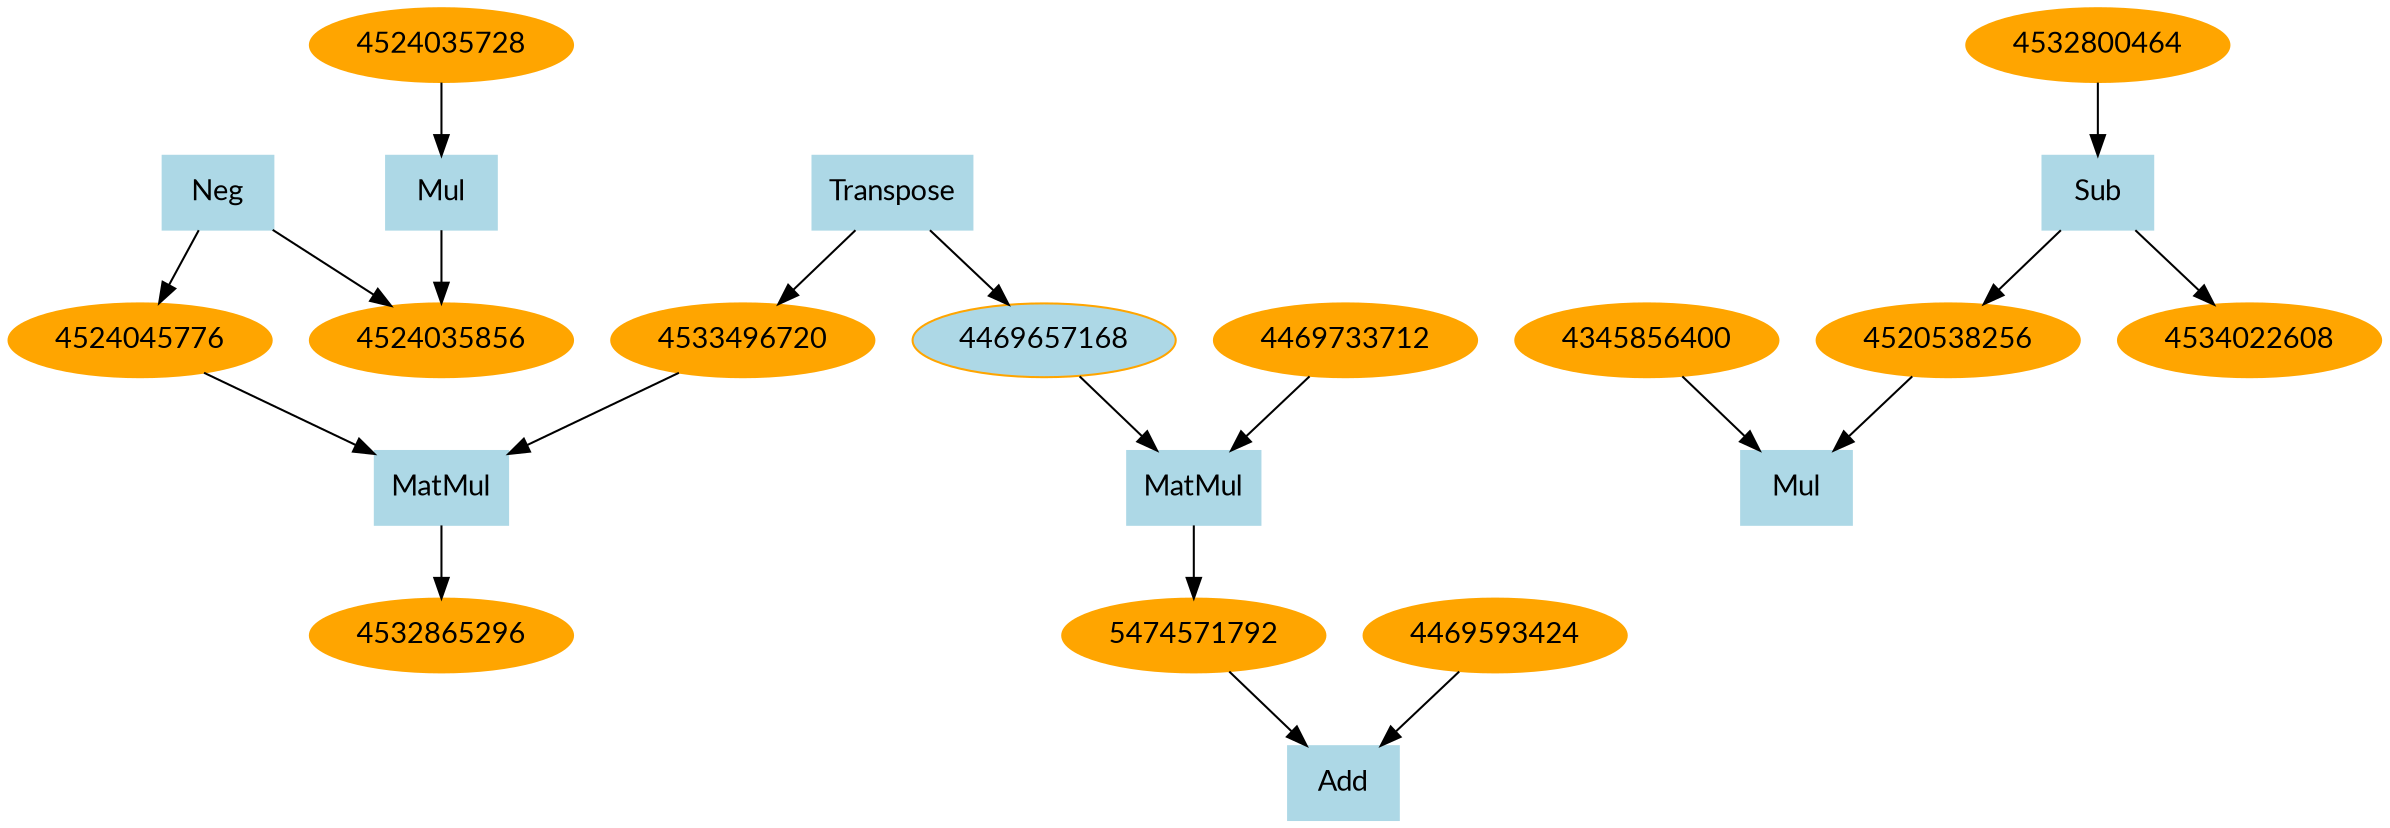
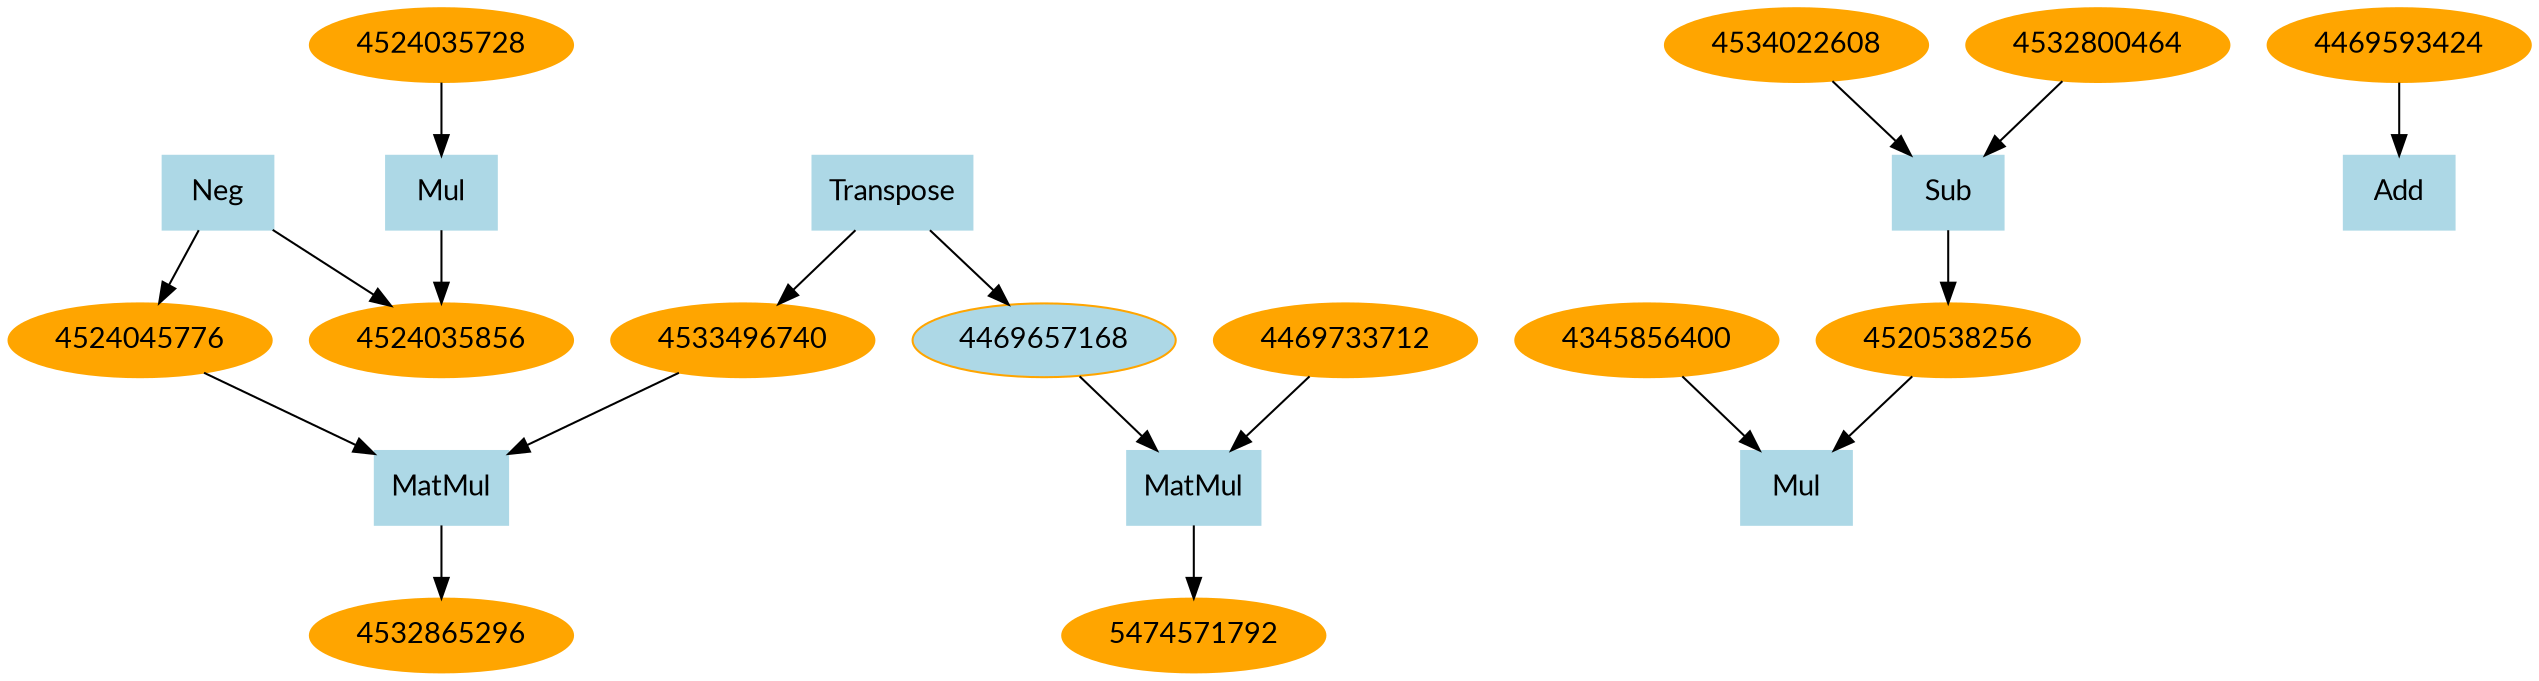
(2167, 260) -> (1864, 111)
(743, 340) -> (743, 340)
(1260, 701) -> none
